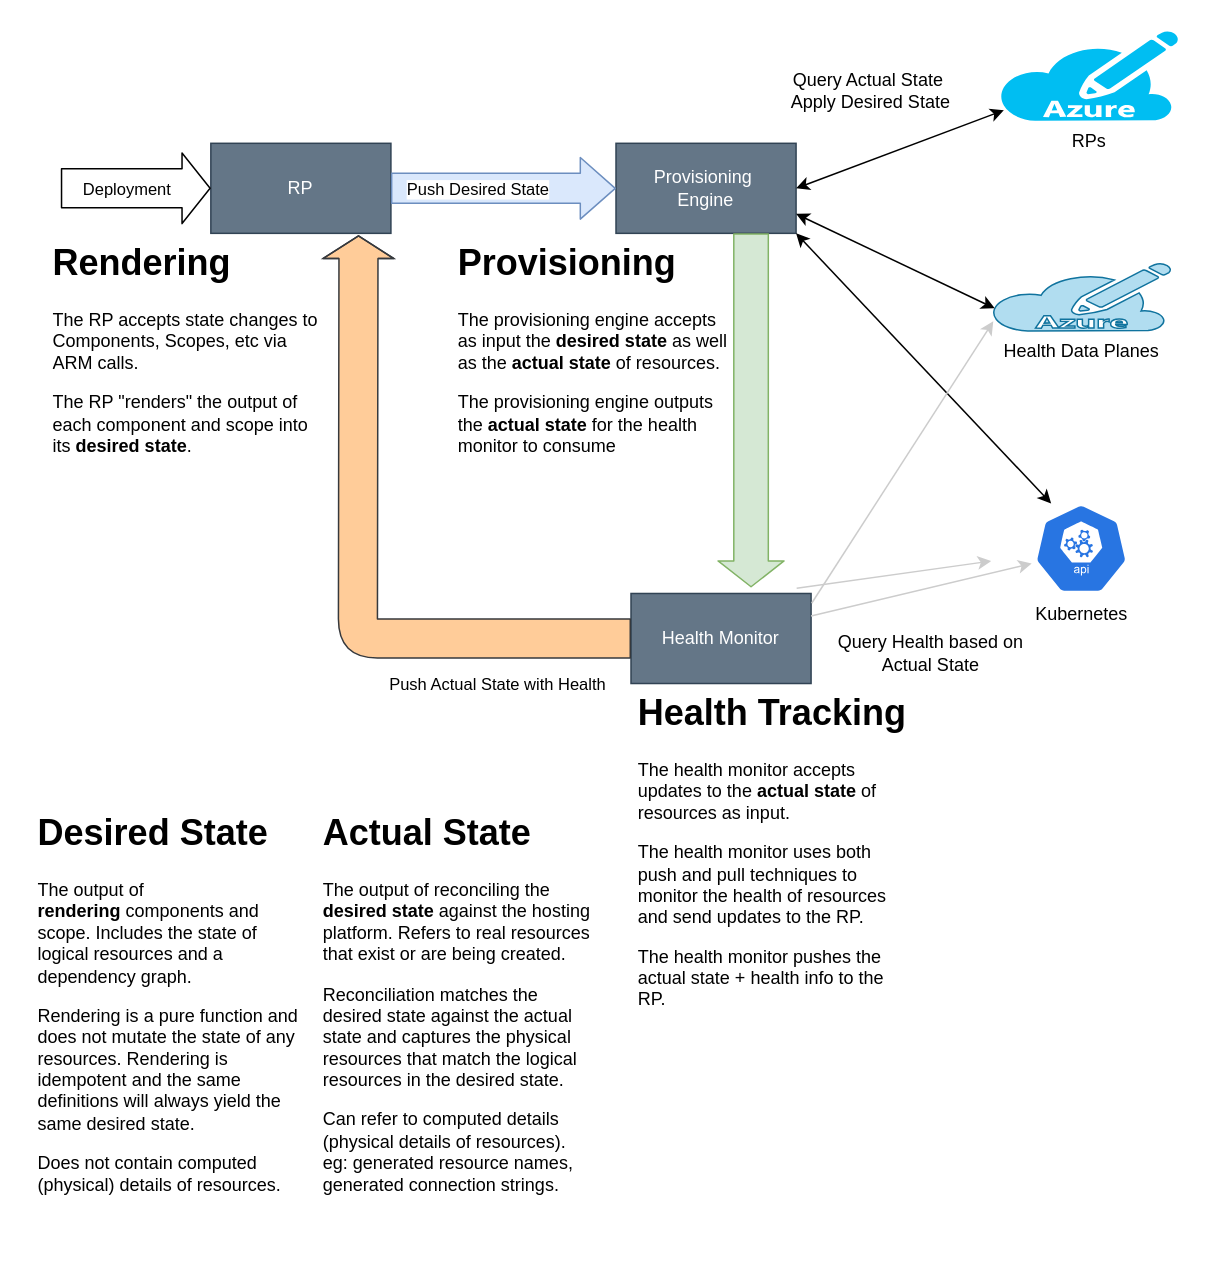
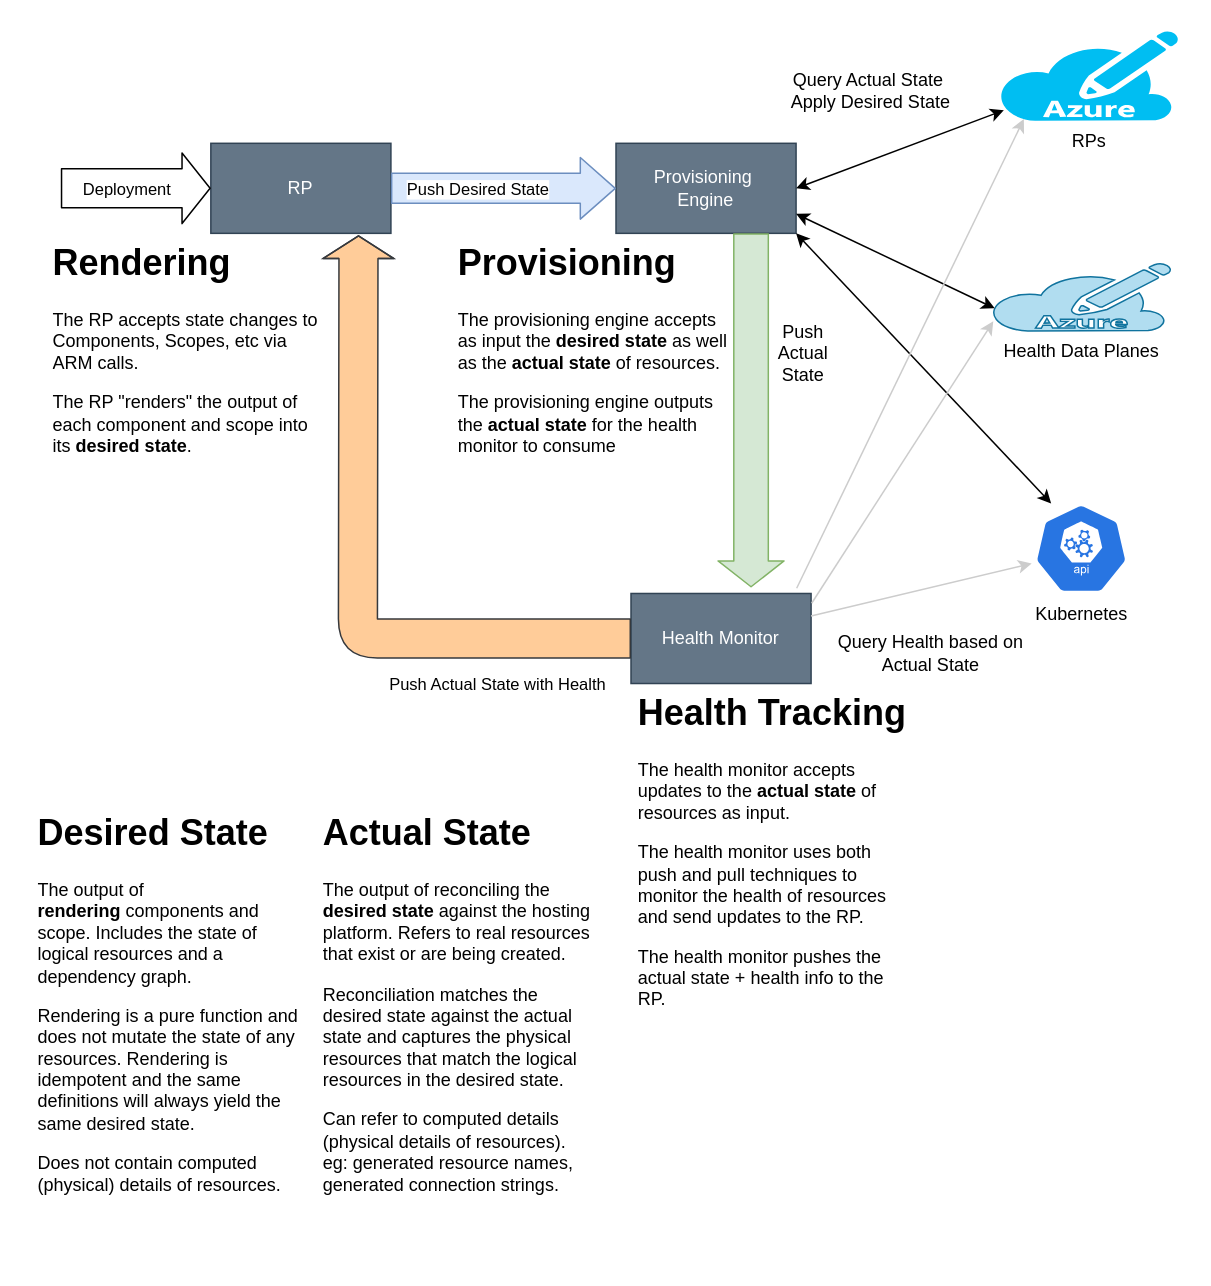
none -> (803, 353)
(889, 575) -> (909, 356)
